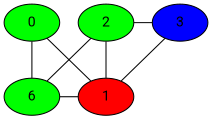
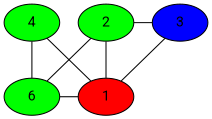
(32, 23) -> (32, 23)
